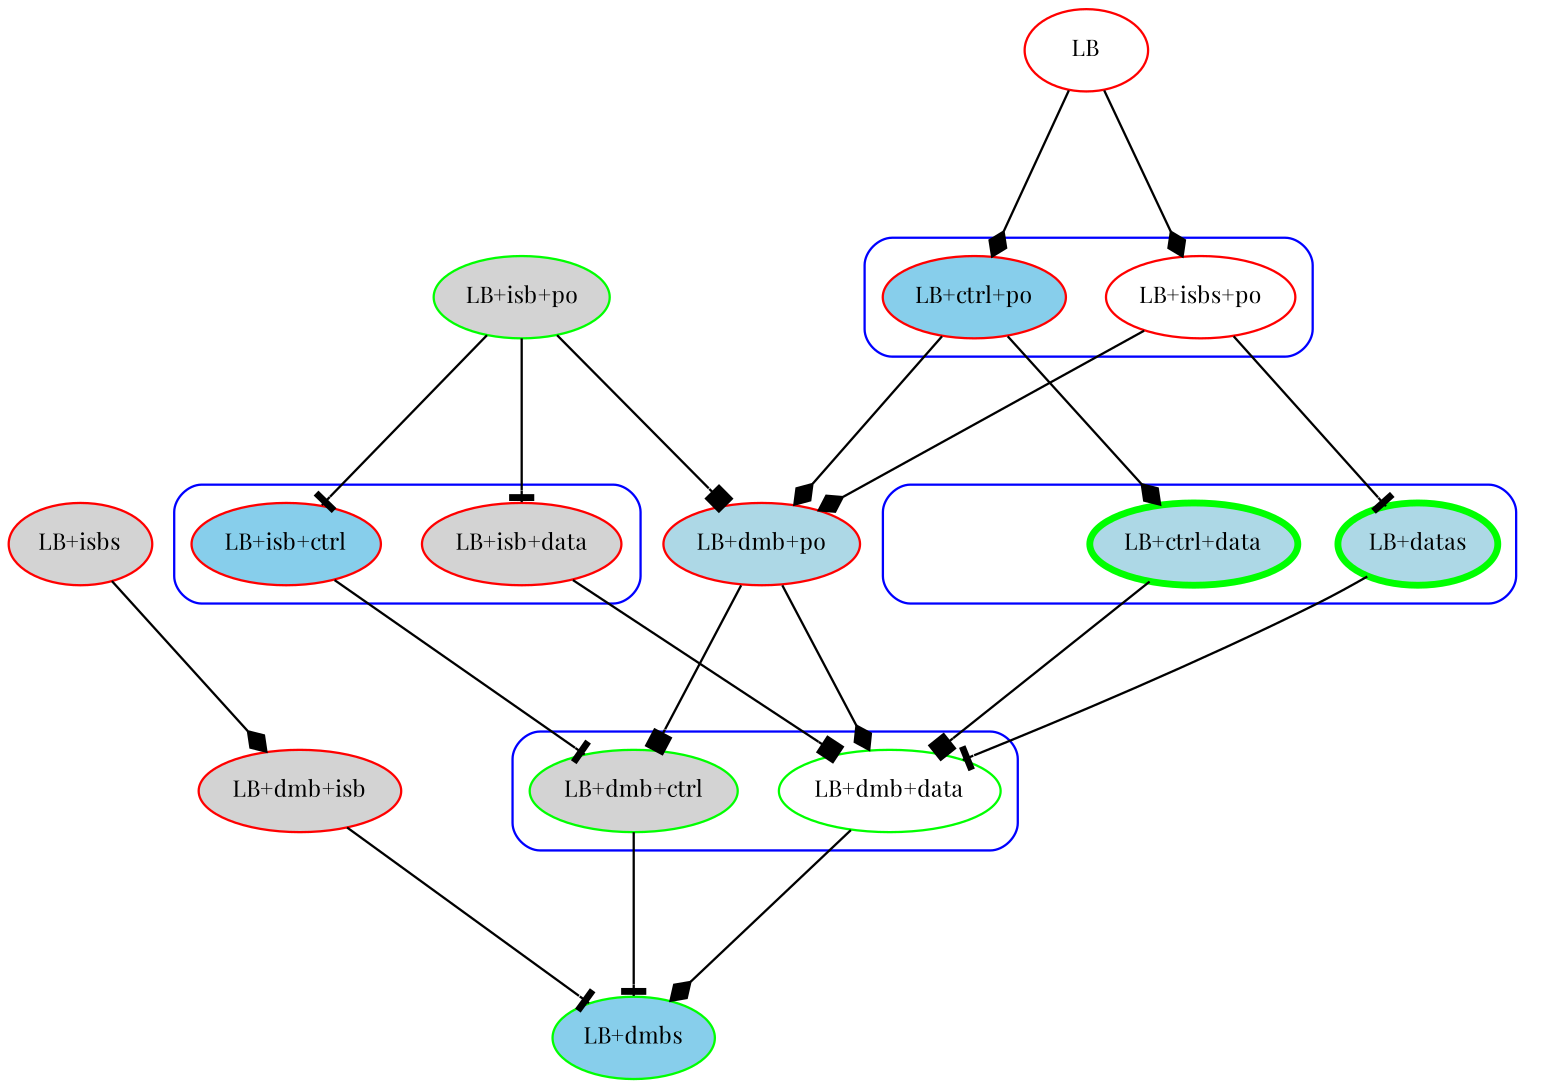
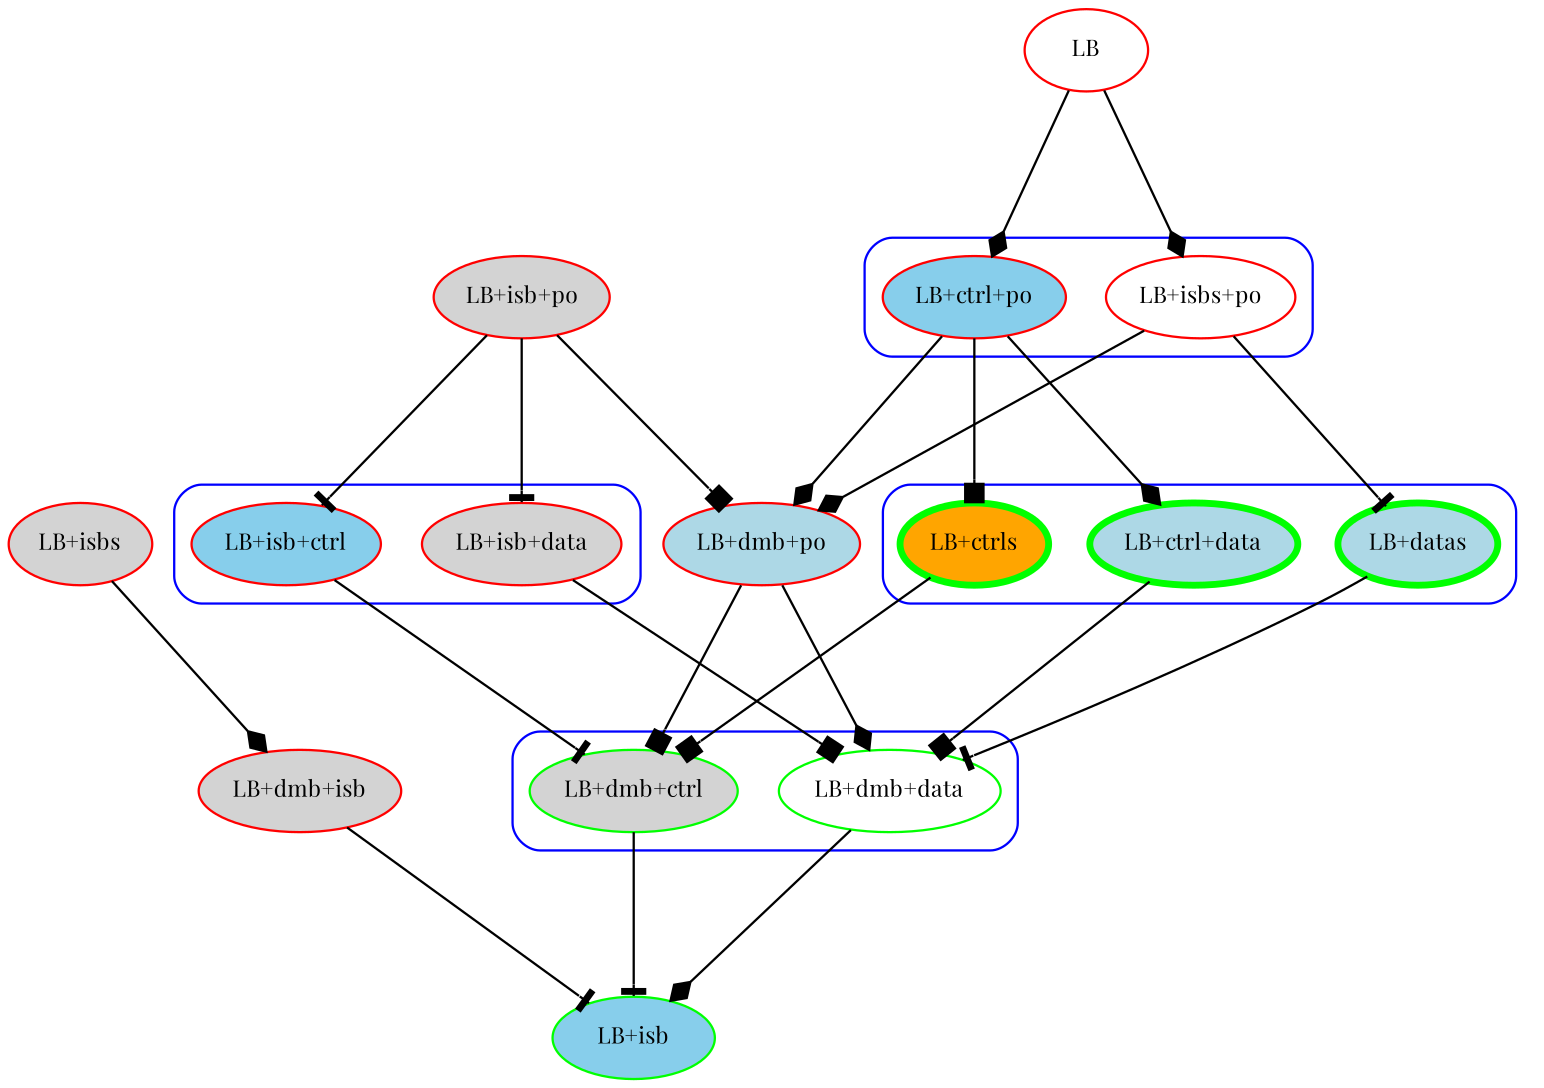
(522, 297) -> (522, 297)
none -> (974, 544)
(634, 1038) -> (634, 1038)
